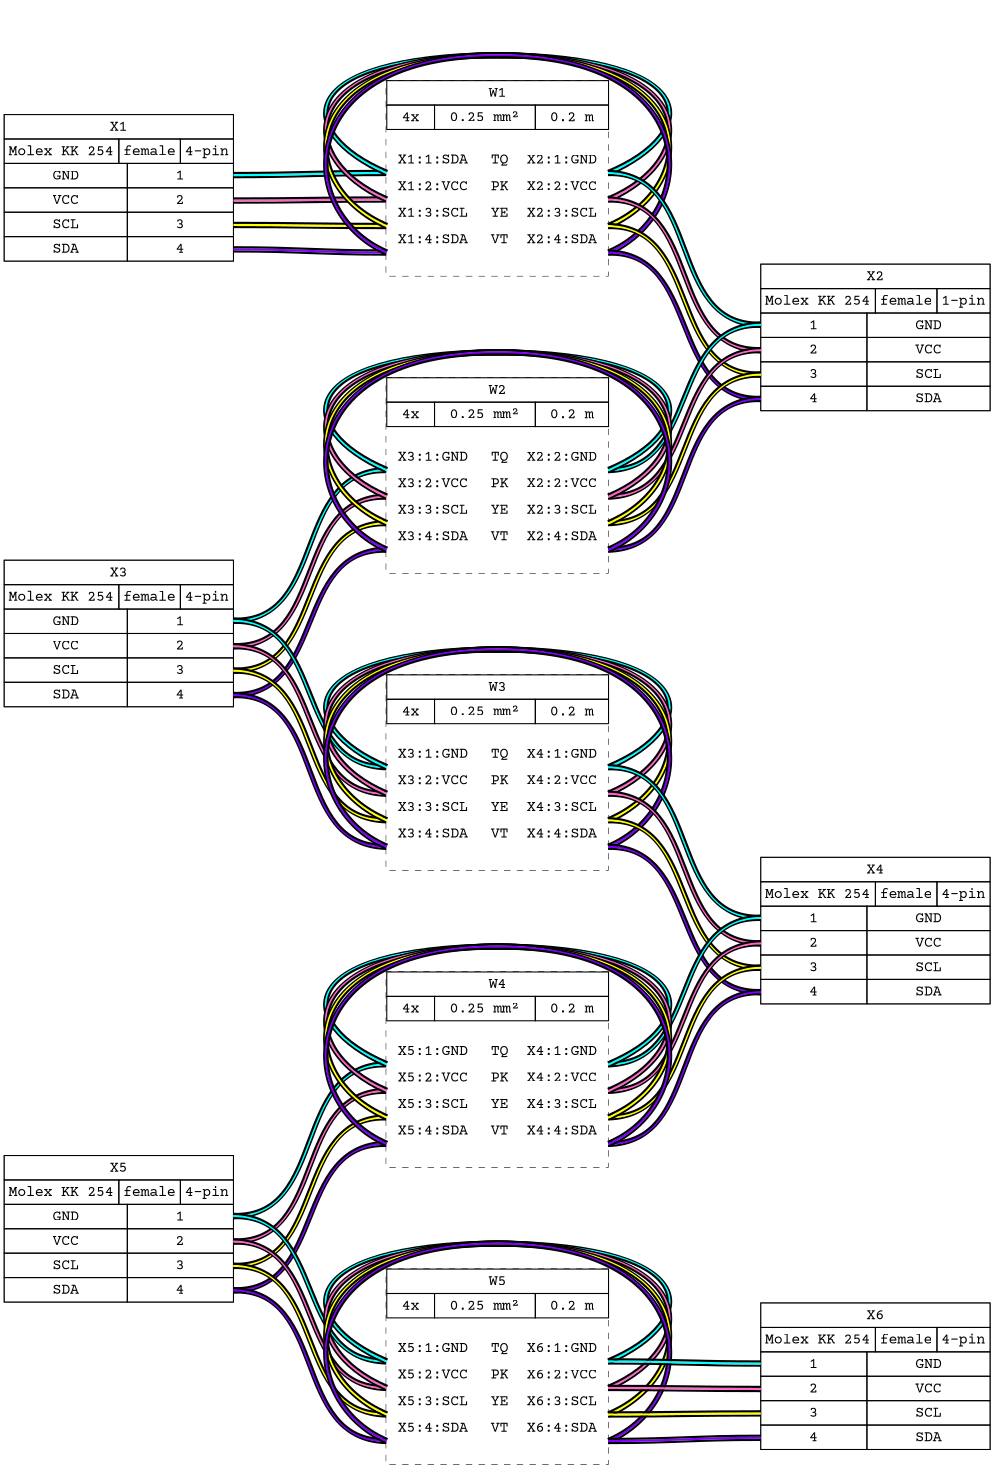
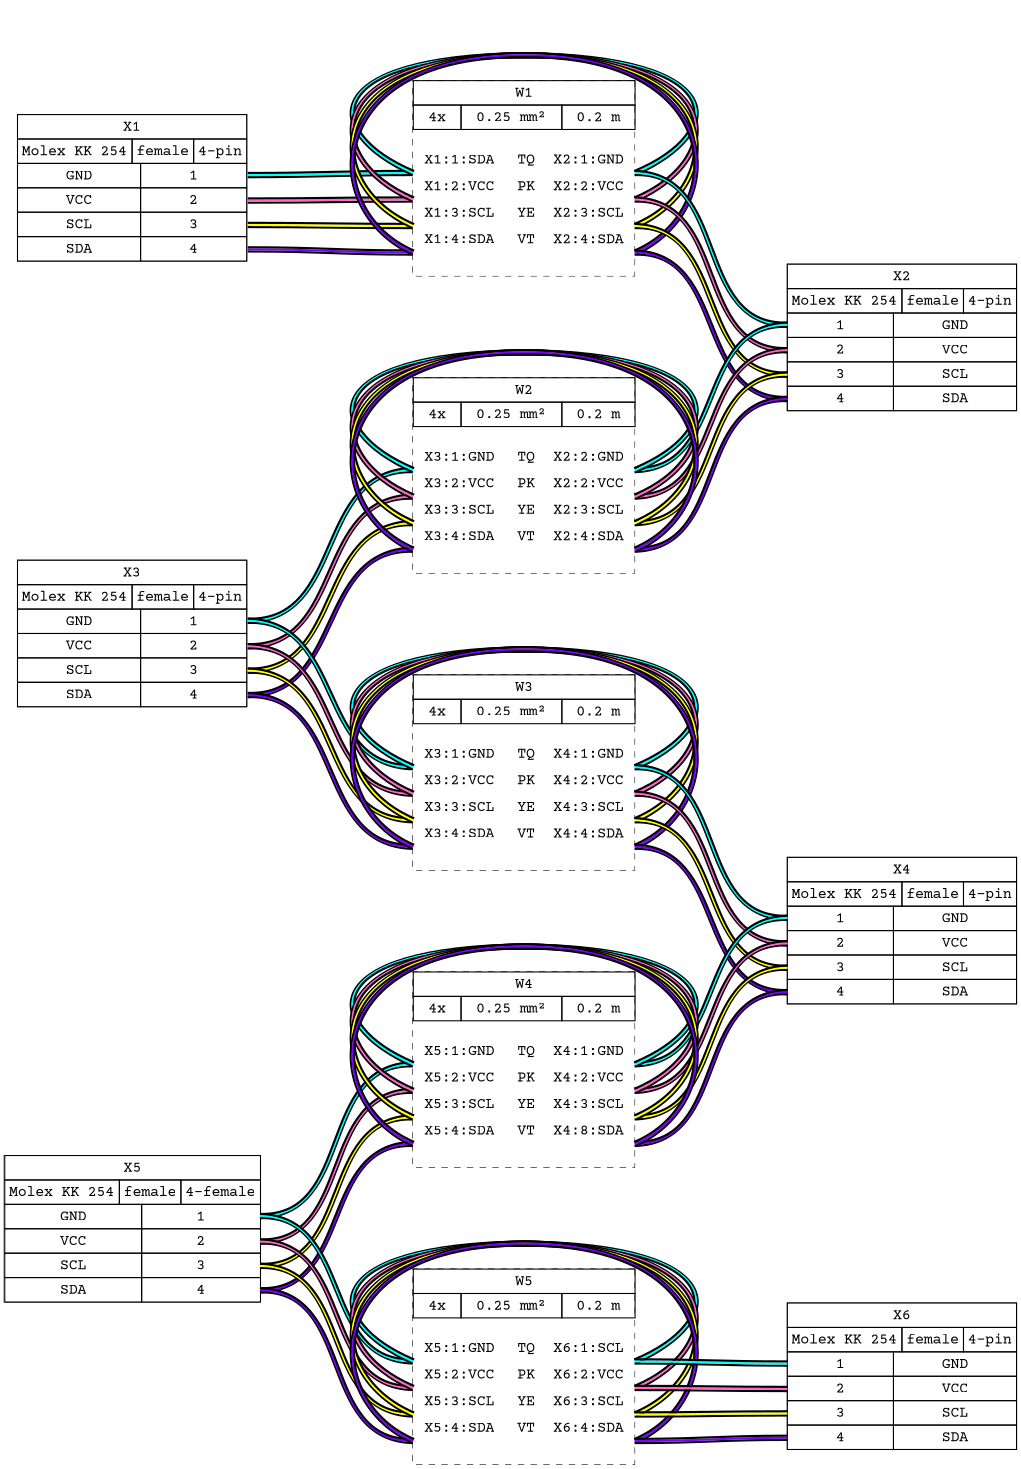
(963, 300) -> (990, 300)
(567, 1130) -> (593, 1130)
(207, 1192) -> (221, 1192)
(567, 1348) -> (593, 1348)
